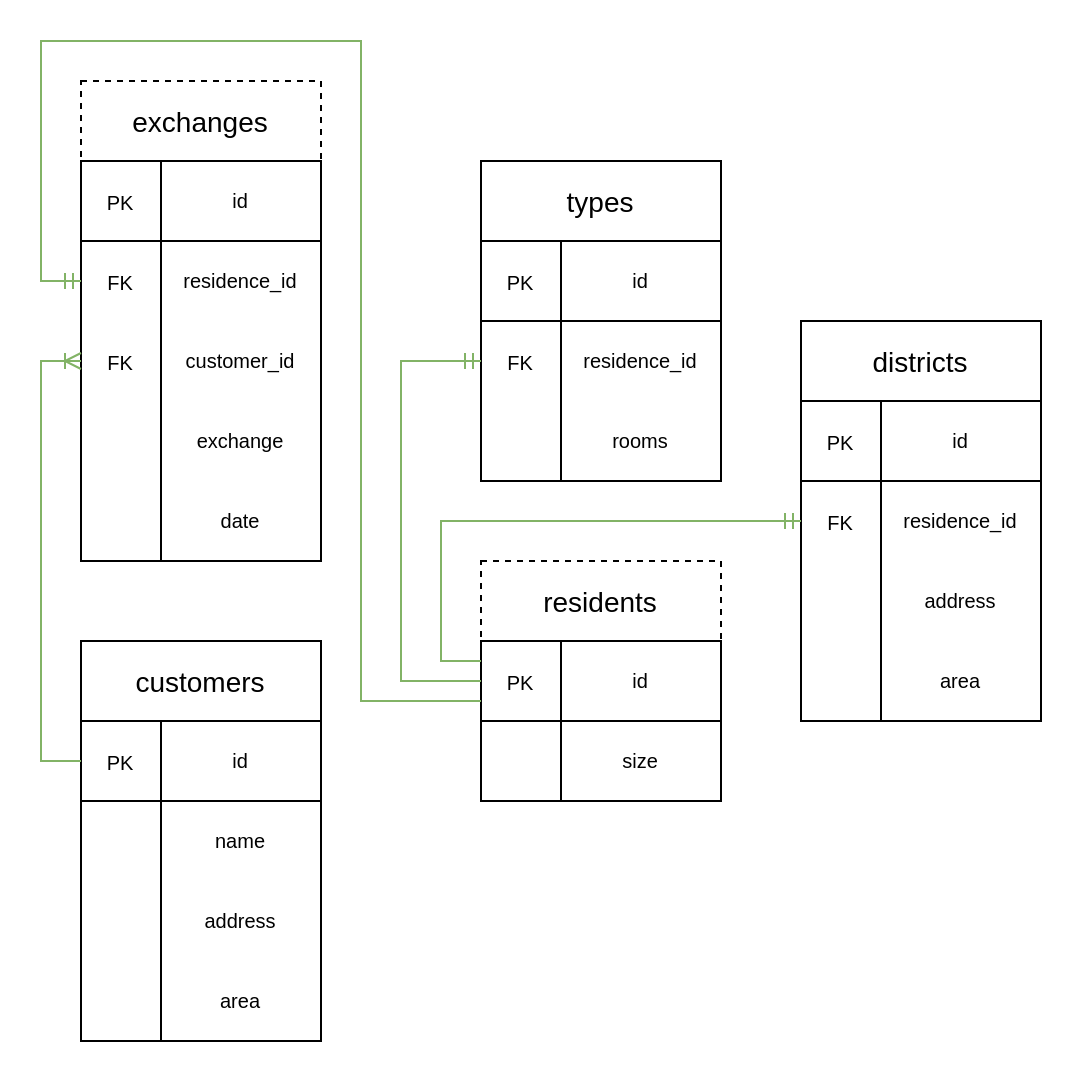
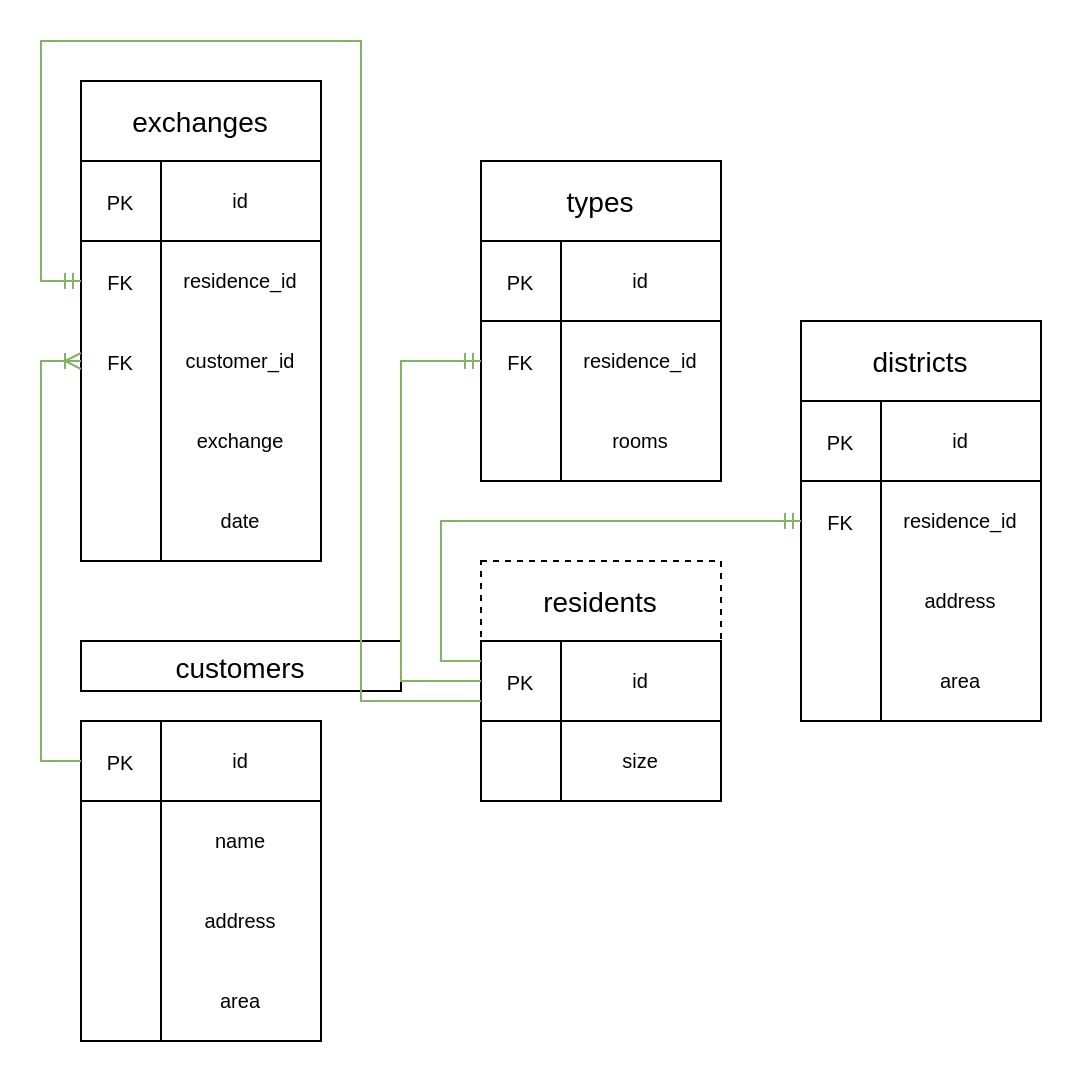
(201, 121) -> (201, 121)
(201, 681) -> (241, 666)
